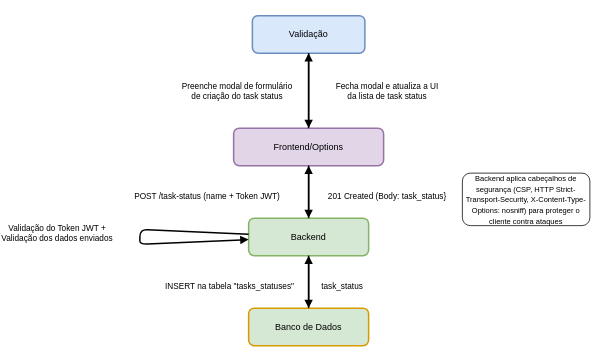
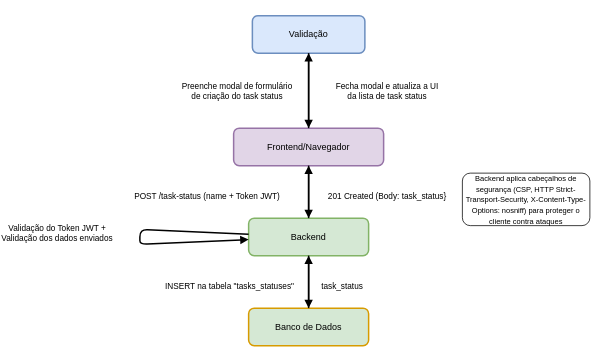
(309, 147) -> (309, 147)
